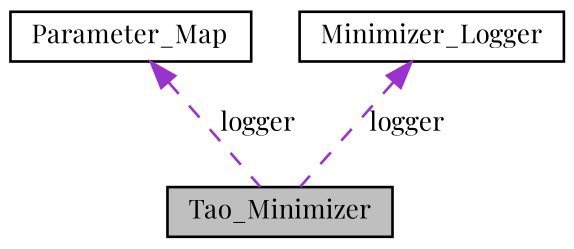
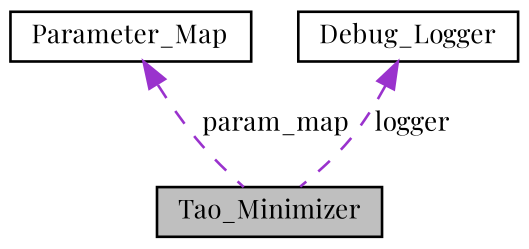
(432, 37) -> (408, 37)
(255, 124) -> (273, 124)
